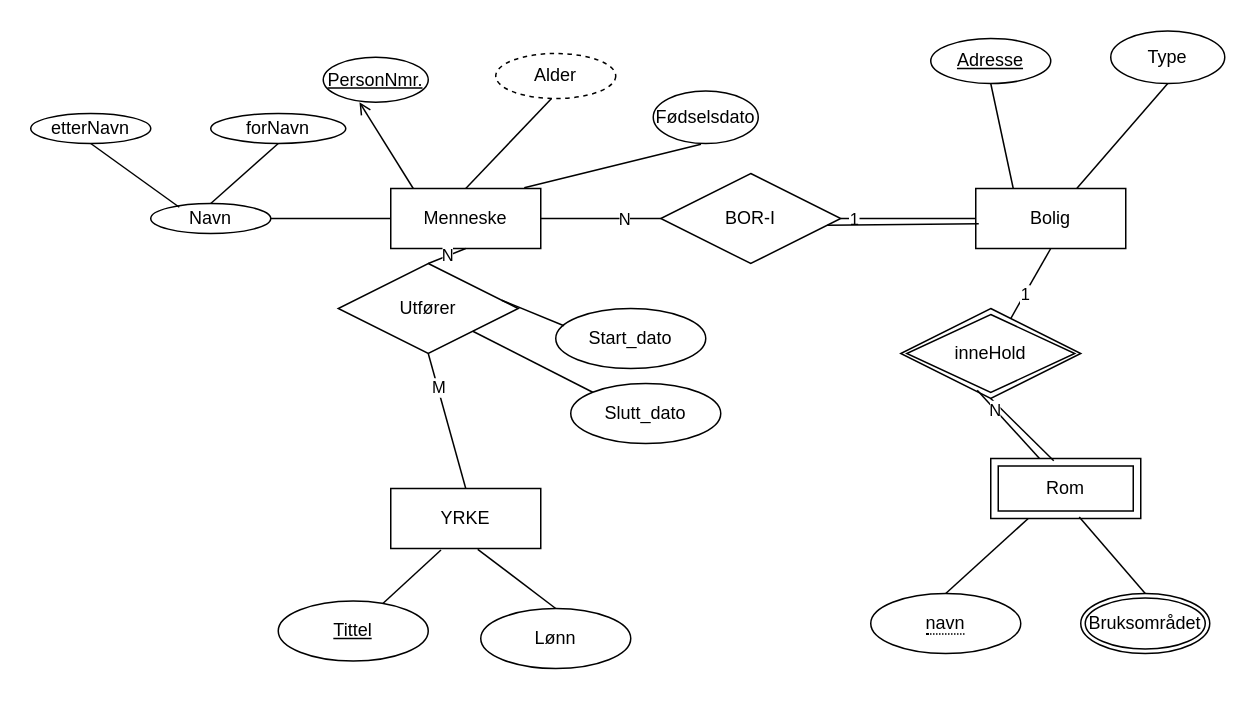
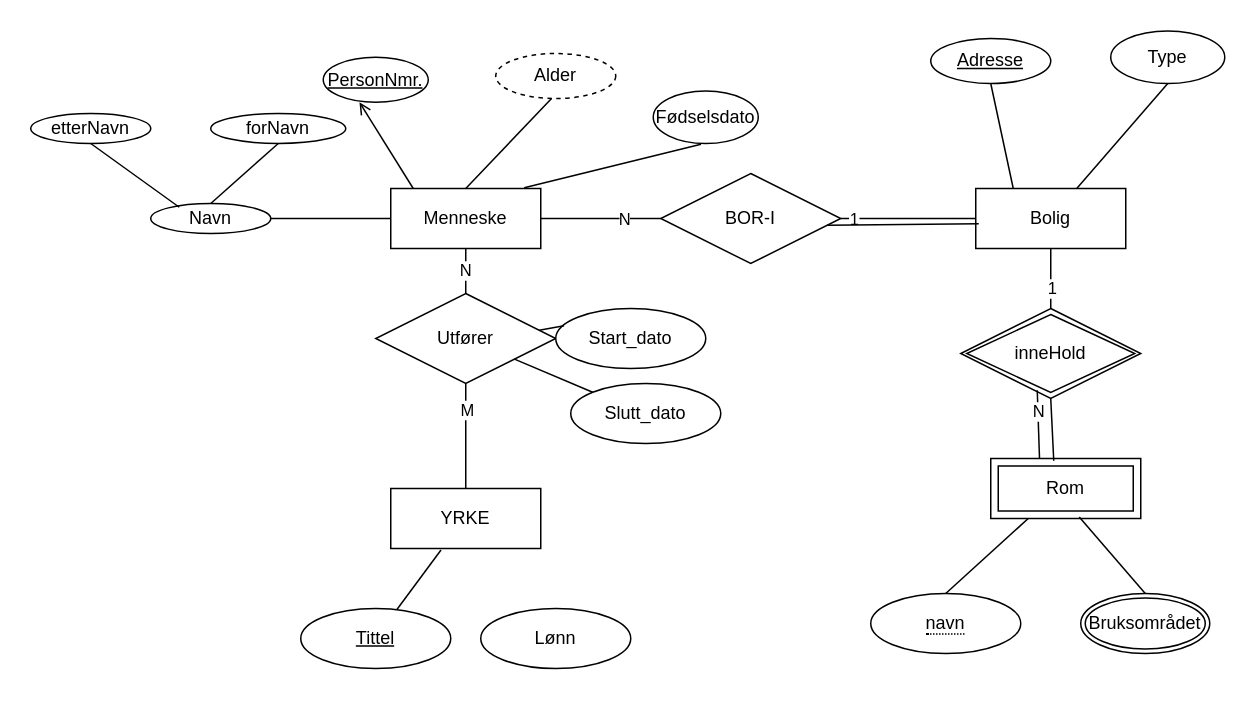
(428, 308) -> (466, 338)
(991, 353) -> (1051, 353)
(517, 579) -> none
(353, 631) -> (376, 638)
